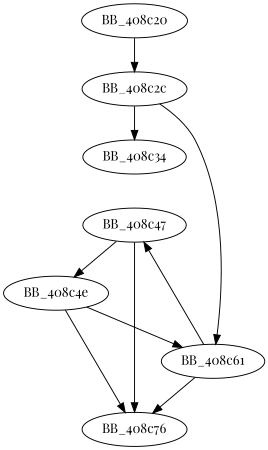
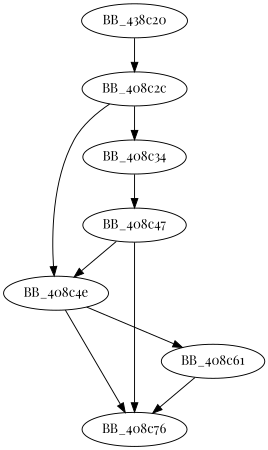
(135, 21) -> (135, 21)
(217, 210) -> (60, 177)
(176, 297) -> (135, 186)
